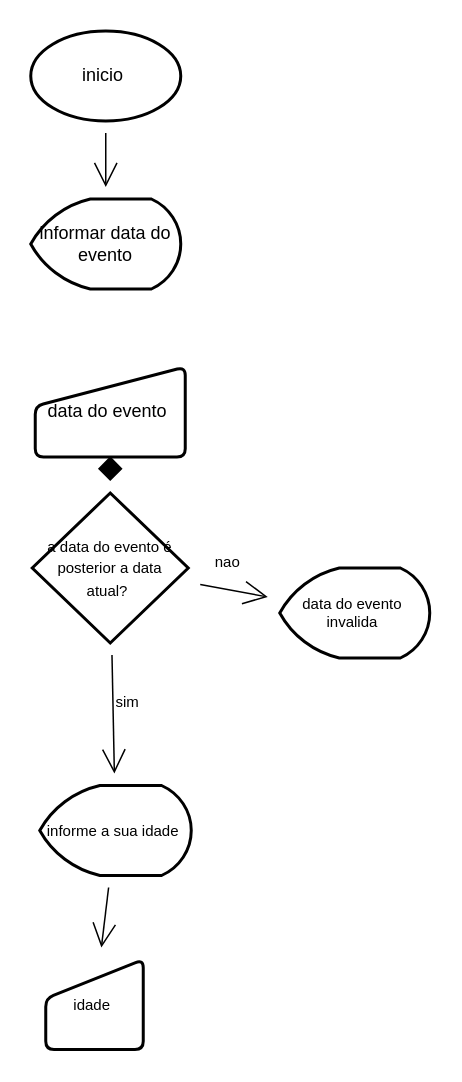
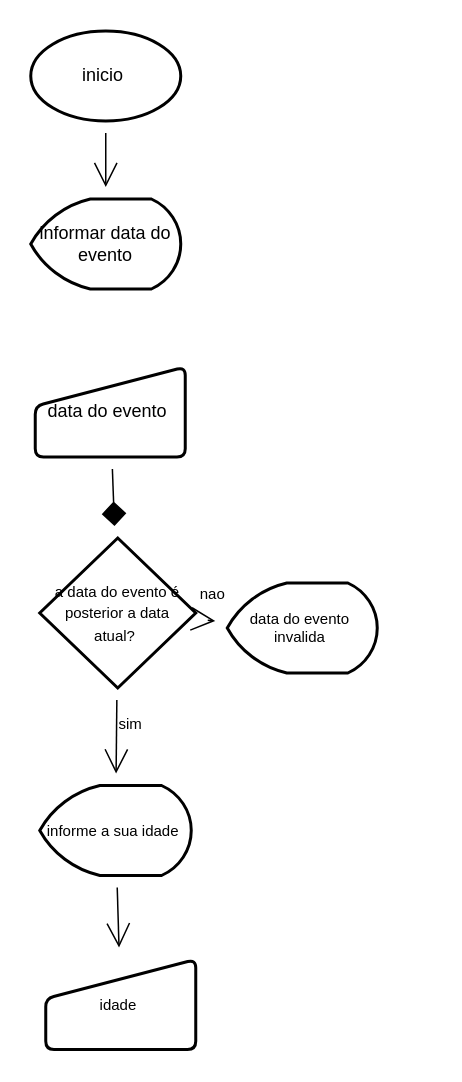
(110, 568) -> (118, 613)
(355, 613) -> (302, 628)
(95, 1004) -> (121, 1004)
